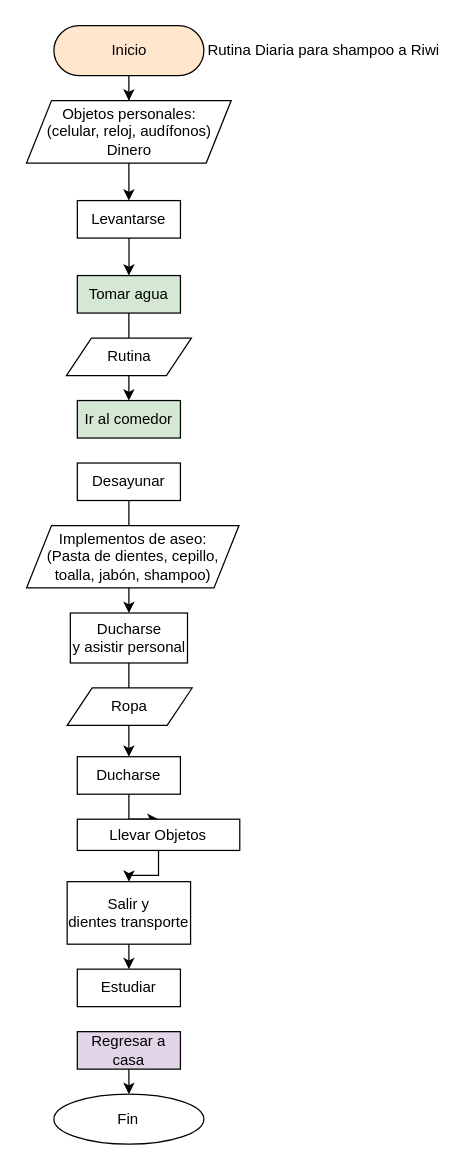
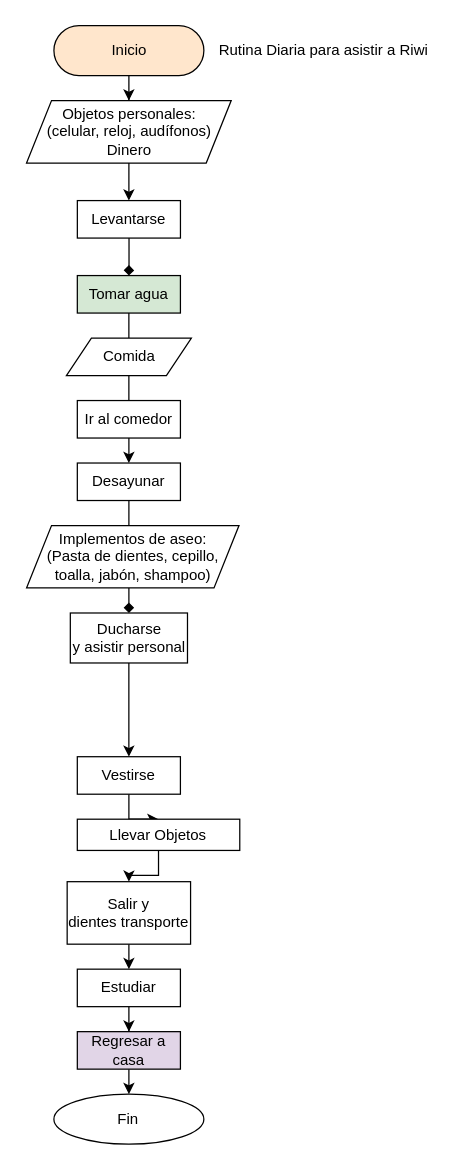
(324, 51) -> (324, 51)
(129, 265) -> (129, 265)
(129, 357) -> (129, 357)
(129, 391) -> (129, 394)
(129, 419) -> (129, 419)
none -> (129, 446)
(129, 603) -> (129, 602)
(130, 707) -> none
(129, 776) -> (129, 776)
none -> (129, 1024)
